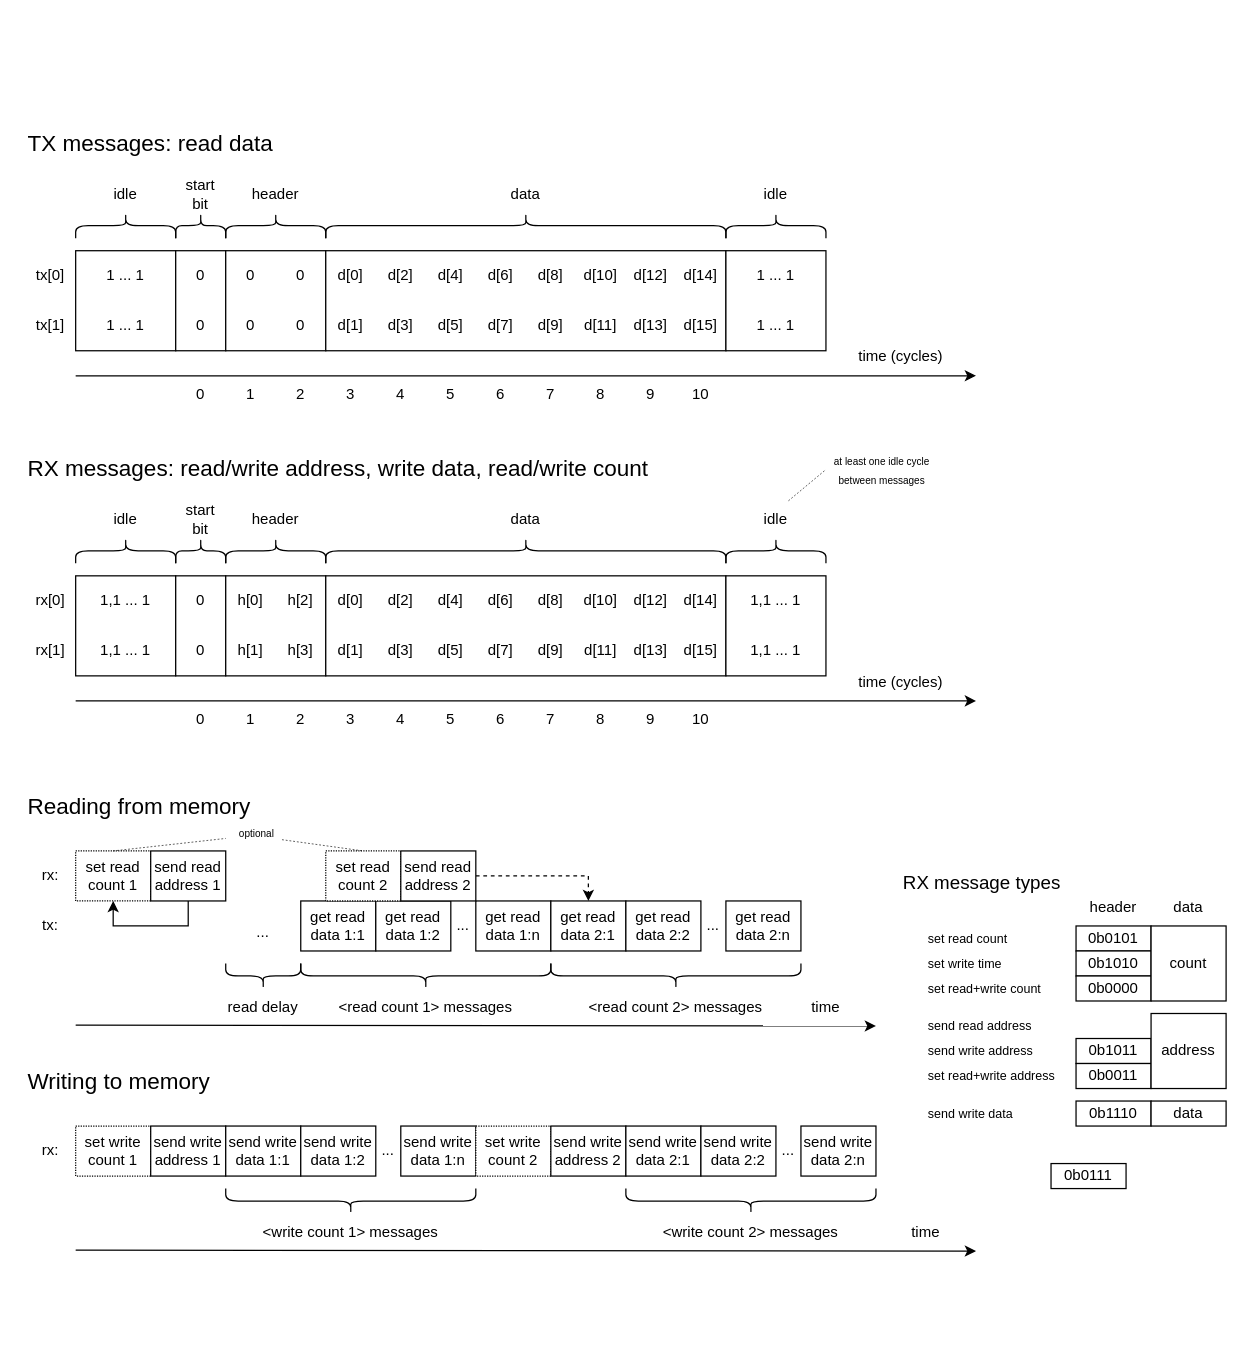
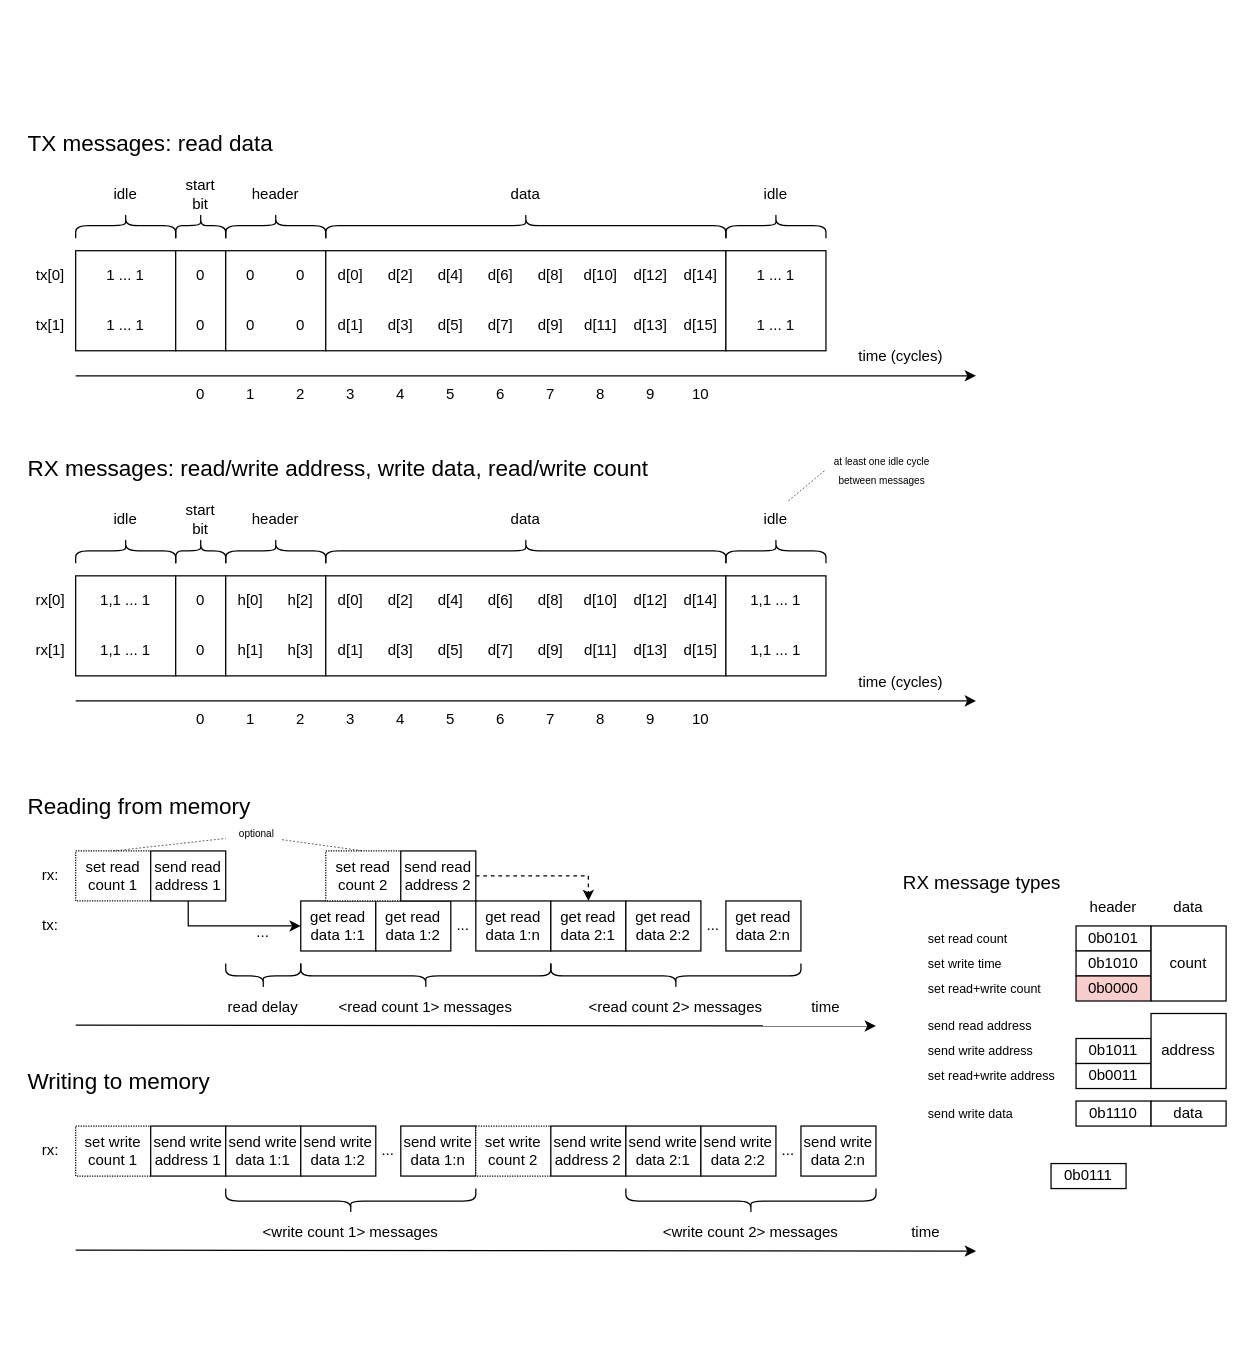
(144, 926) -> (238, 926)
(1113, 988) -> (1113, 988)
